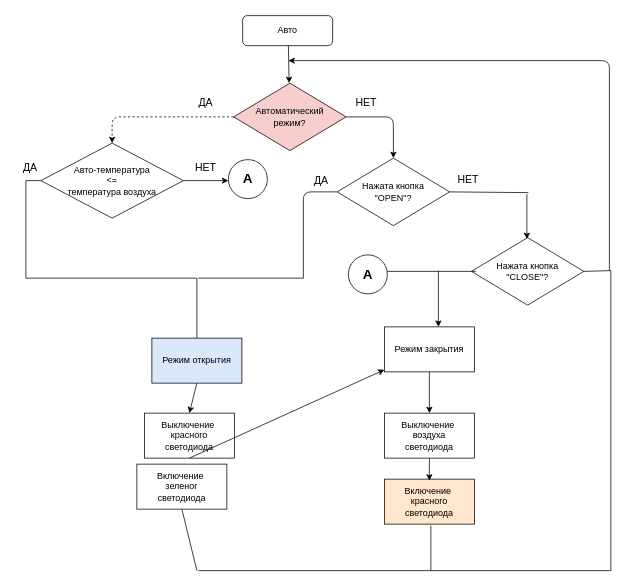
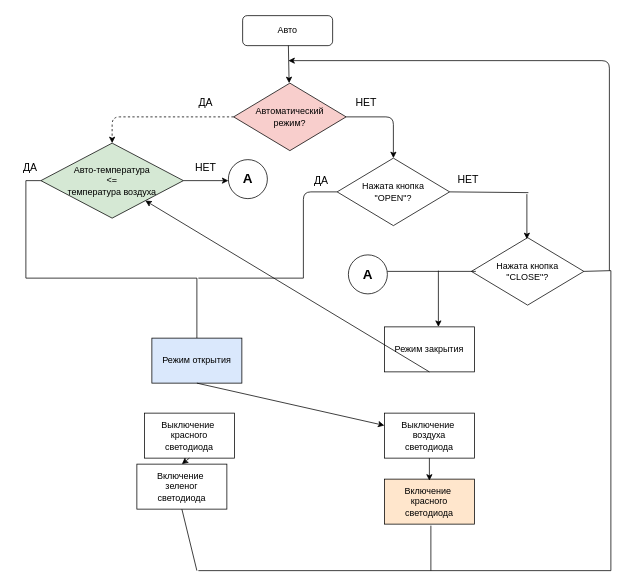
(112, 180) -> (112, 180)
(429, 390) -> (289, 287)
(194, 396) -> (288, 403)
(284, 415) -> (187, 459)
